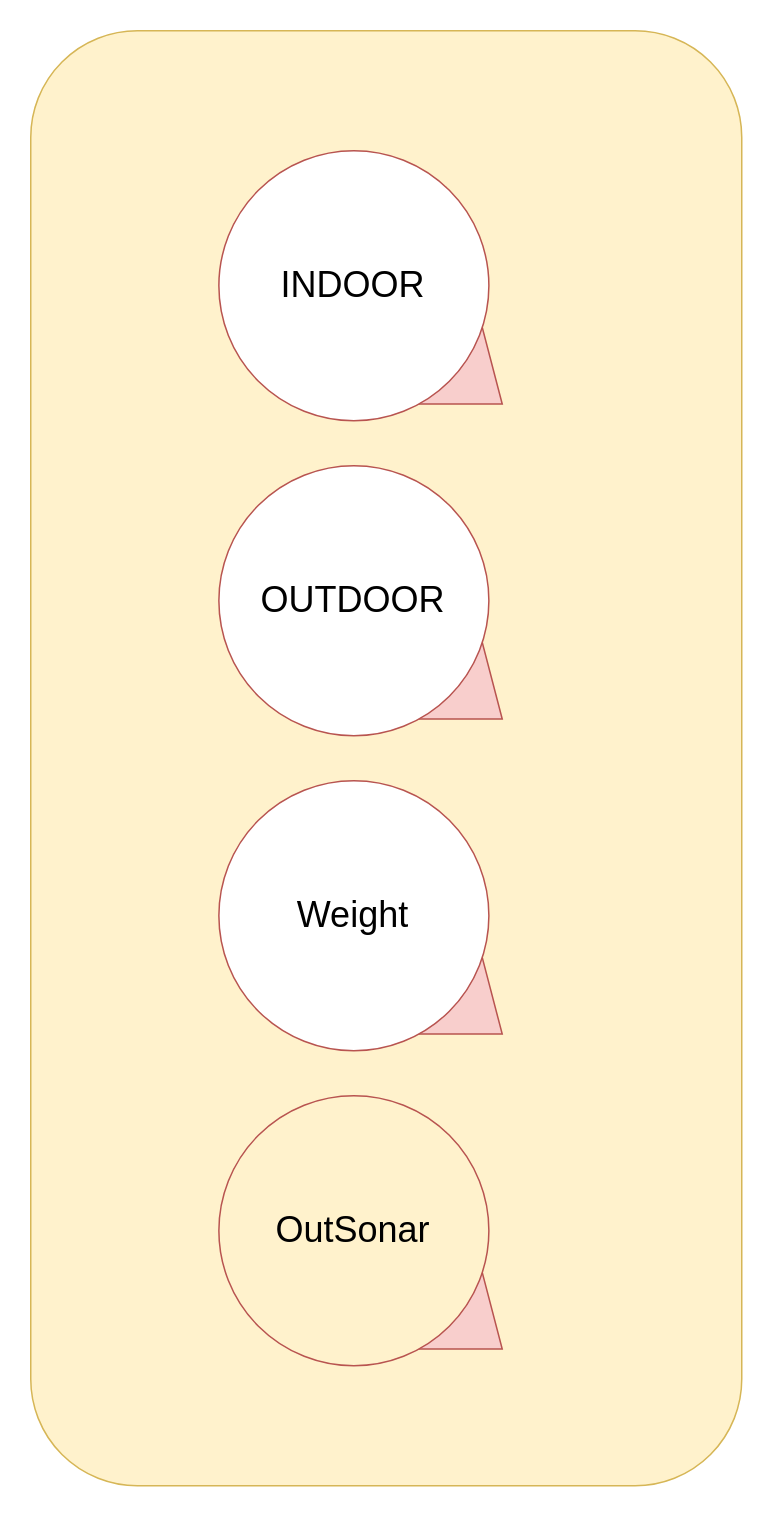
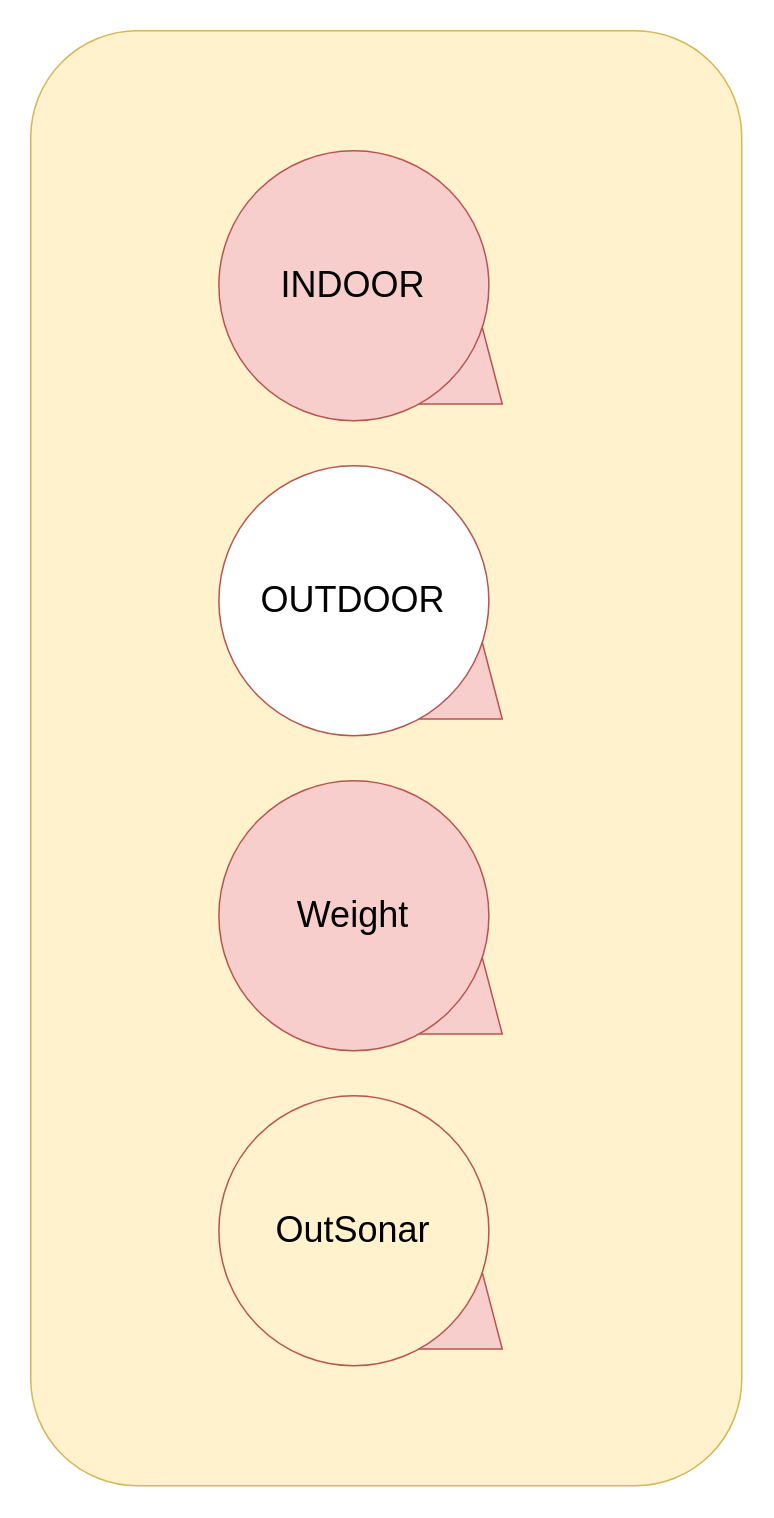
(354, 286) -> (354, 286)
(354, 916) -> (354, 916)
